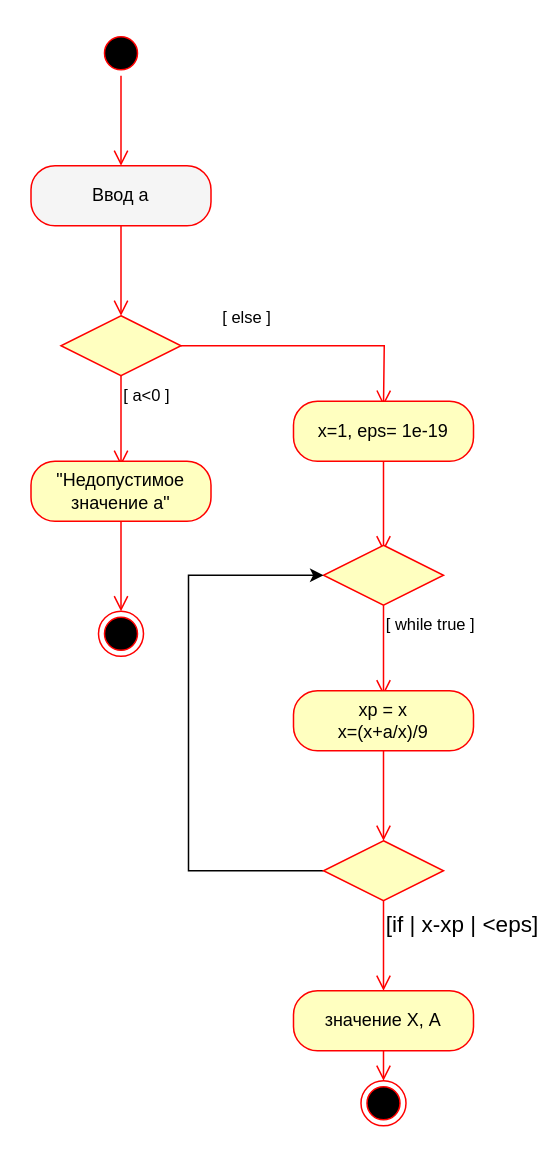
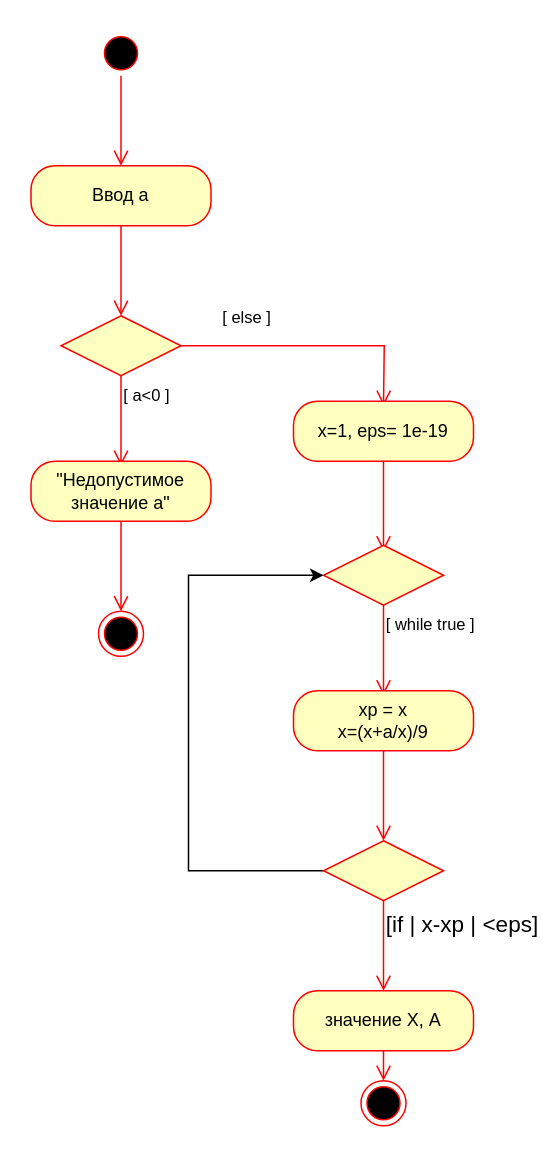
(121, 196) -> (121, 196)
